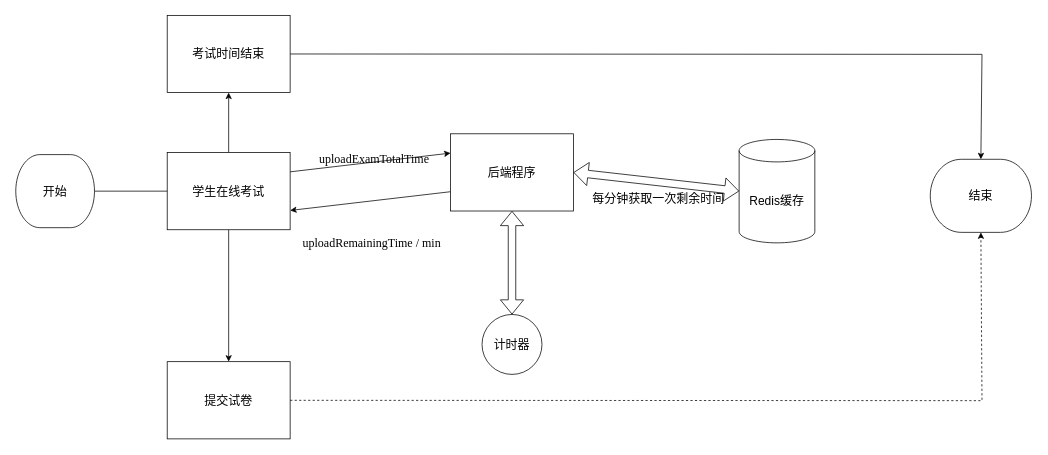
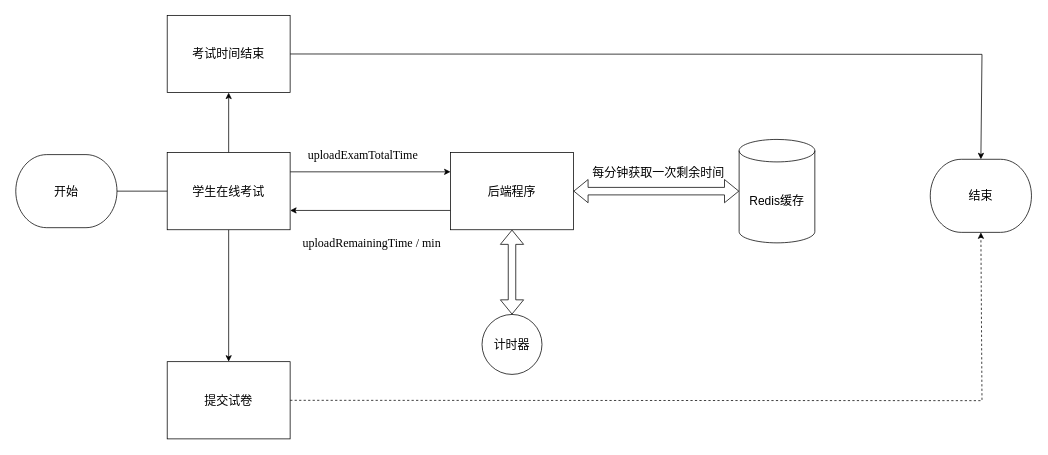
(382, 162) -> (370, 159)
(512, 173) -> (512, 191)
(55, 191) -> (66, 191)
(658, 199) -> (658, 173)
